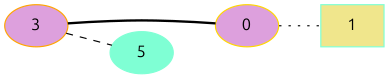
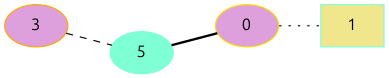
(142, 20) -> (194, 39)
